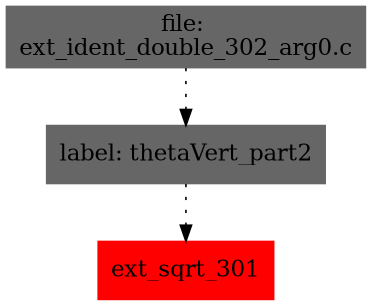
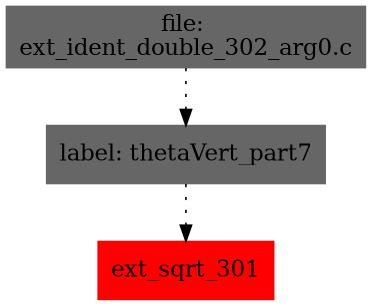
(186, 155) -> (186, 155)
